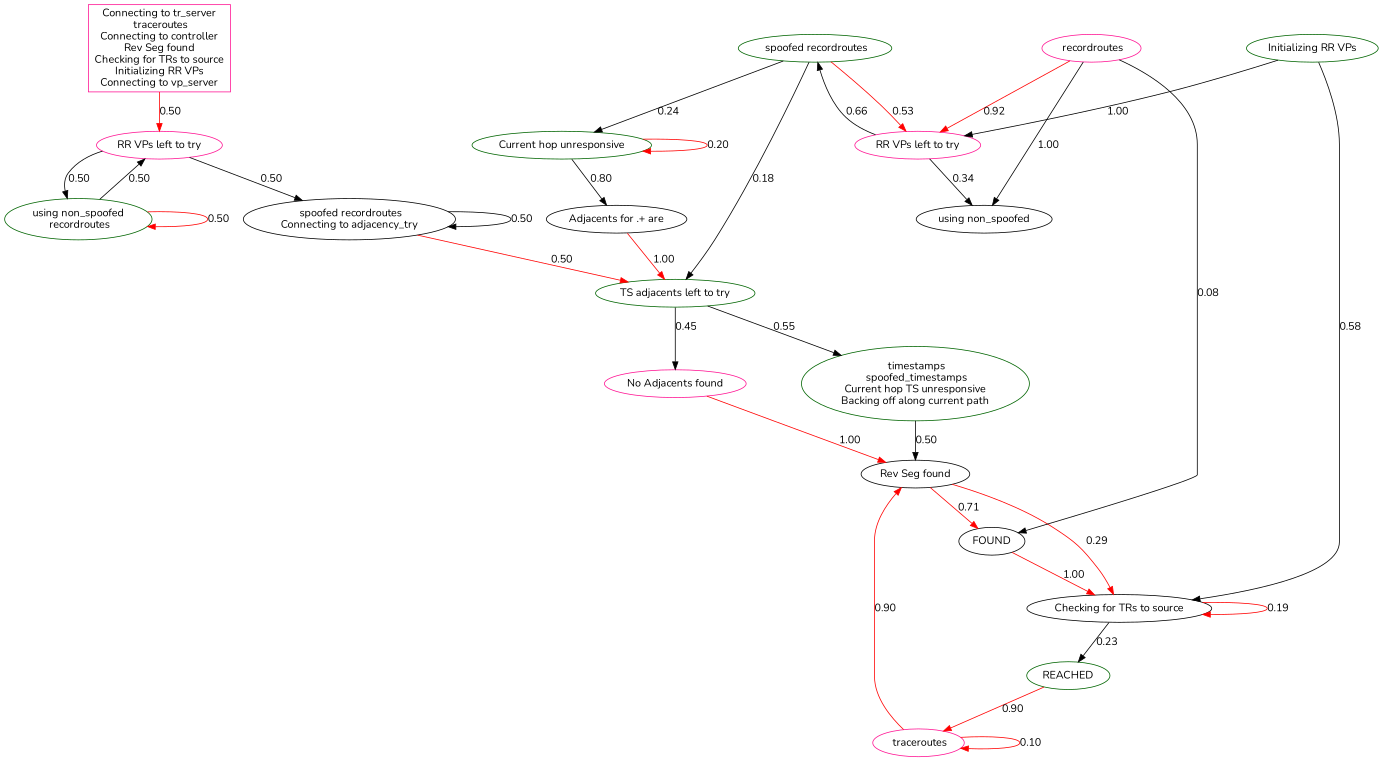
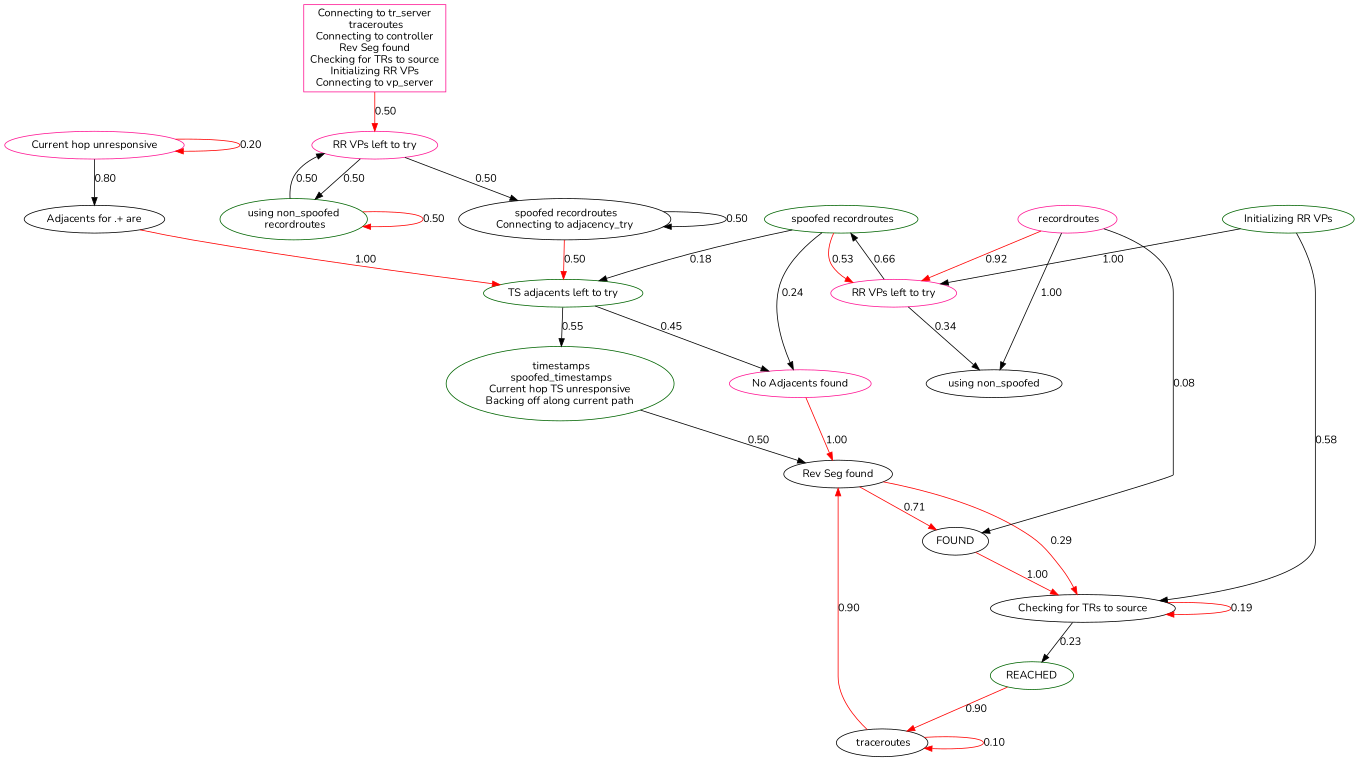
(692, 95) -> (778, 290)
(562, 145) -> (94, 145)
(919, 743) -> (882, 743)
